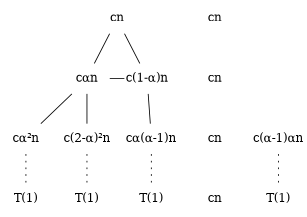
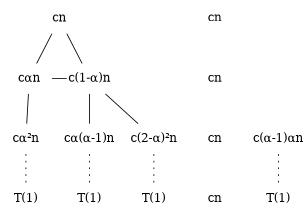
(87, 109) -> (122, 109)
